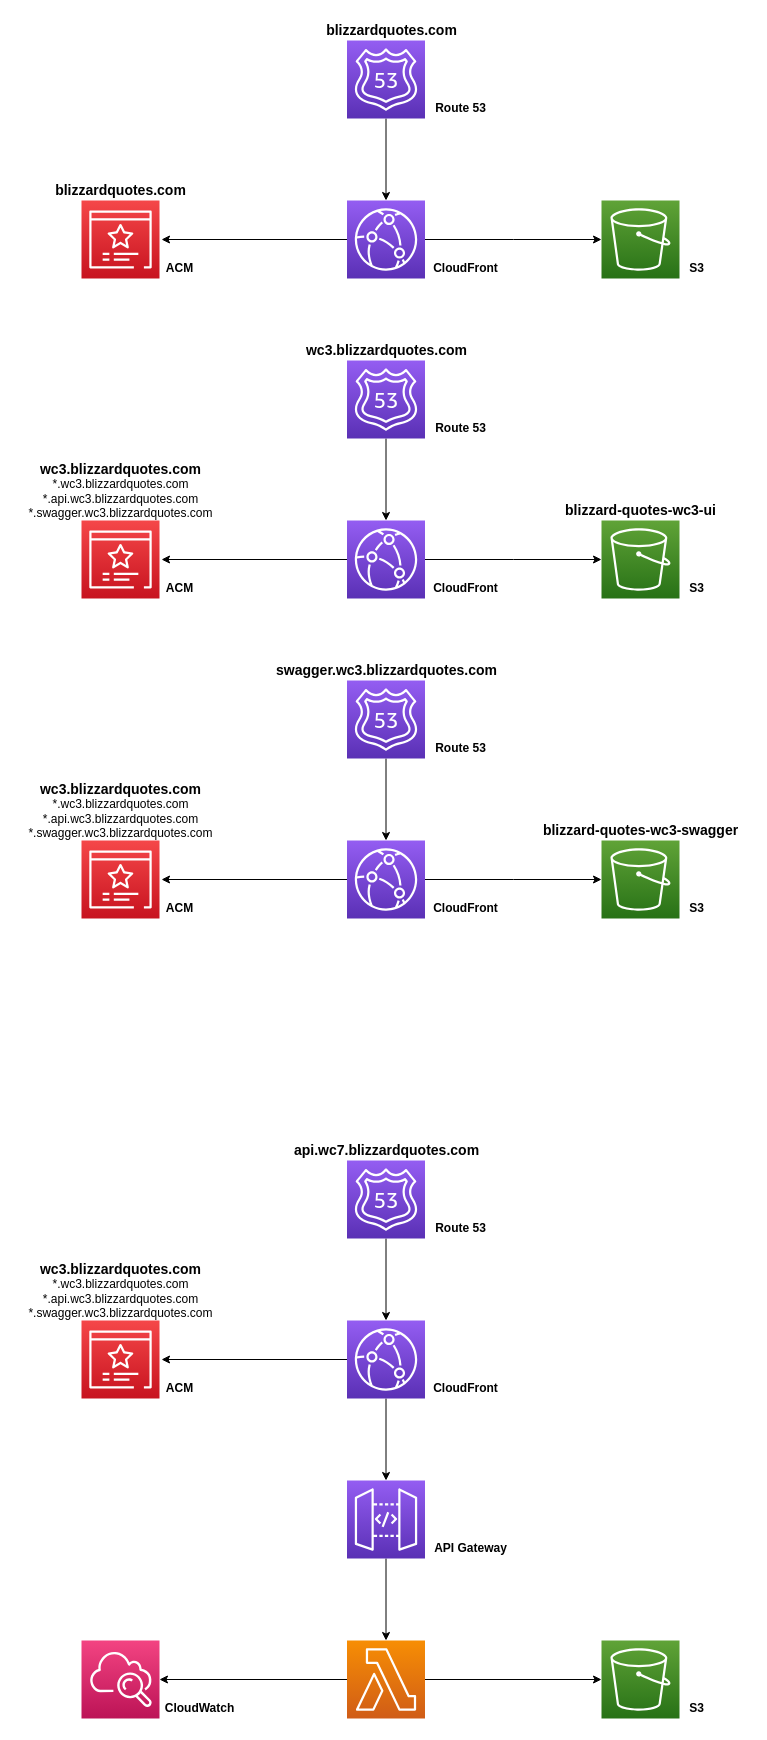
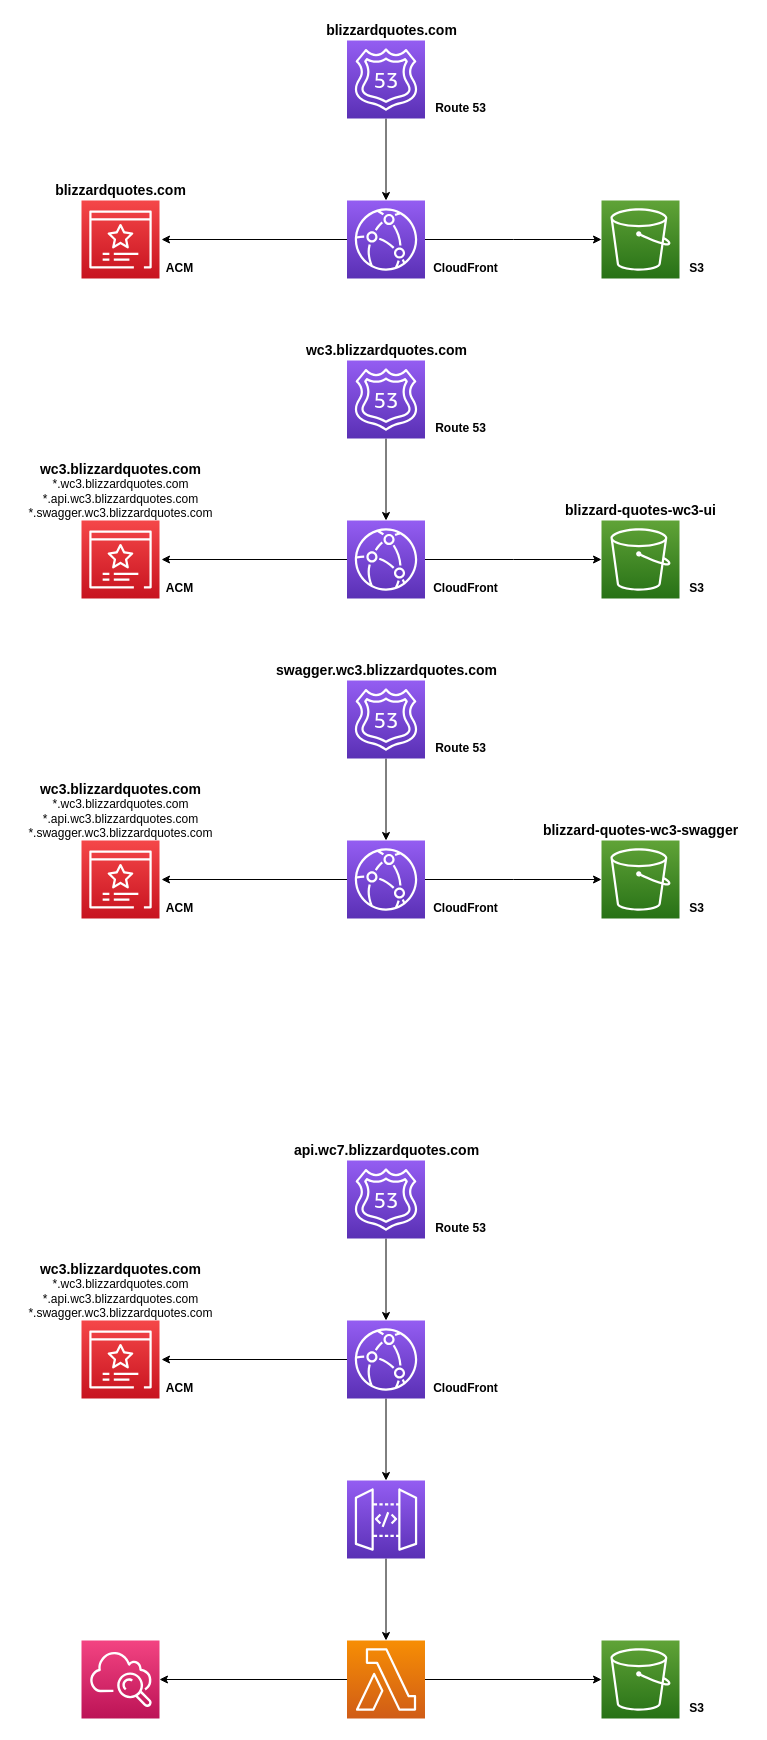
(470, 1549) -> none
(200, 1709) -> none
